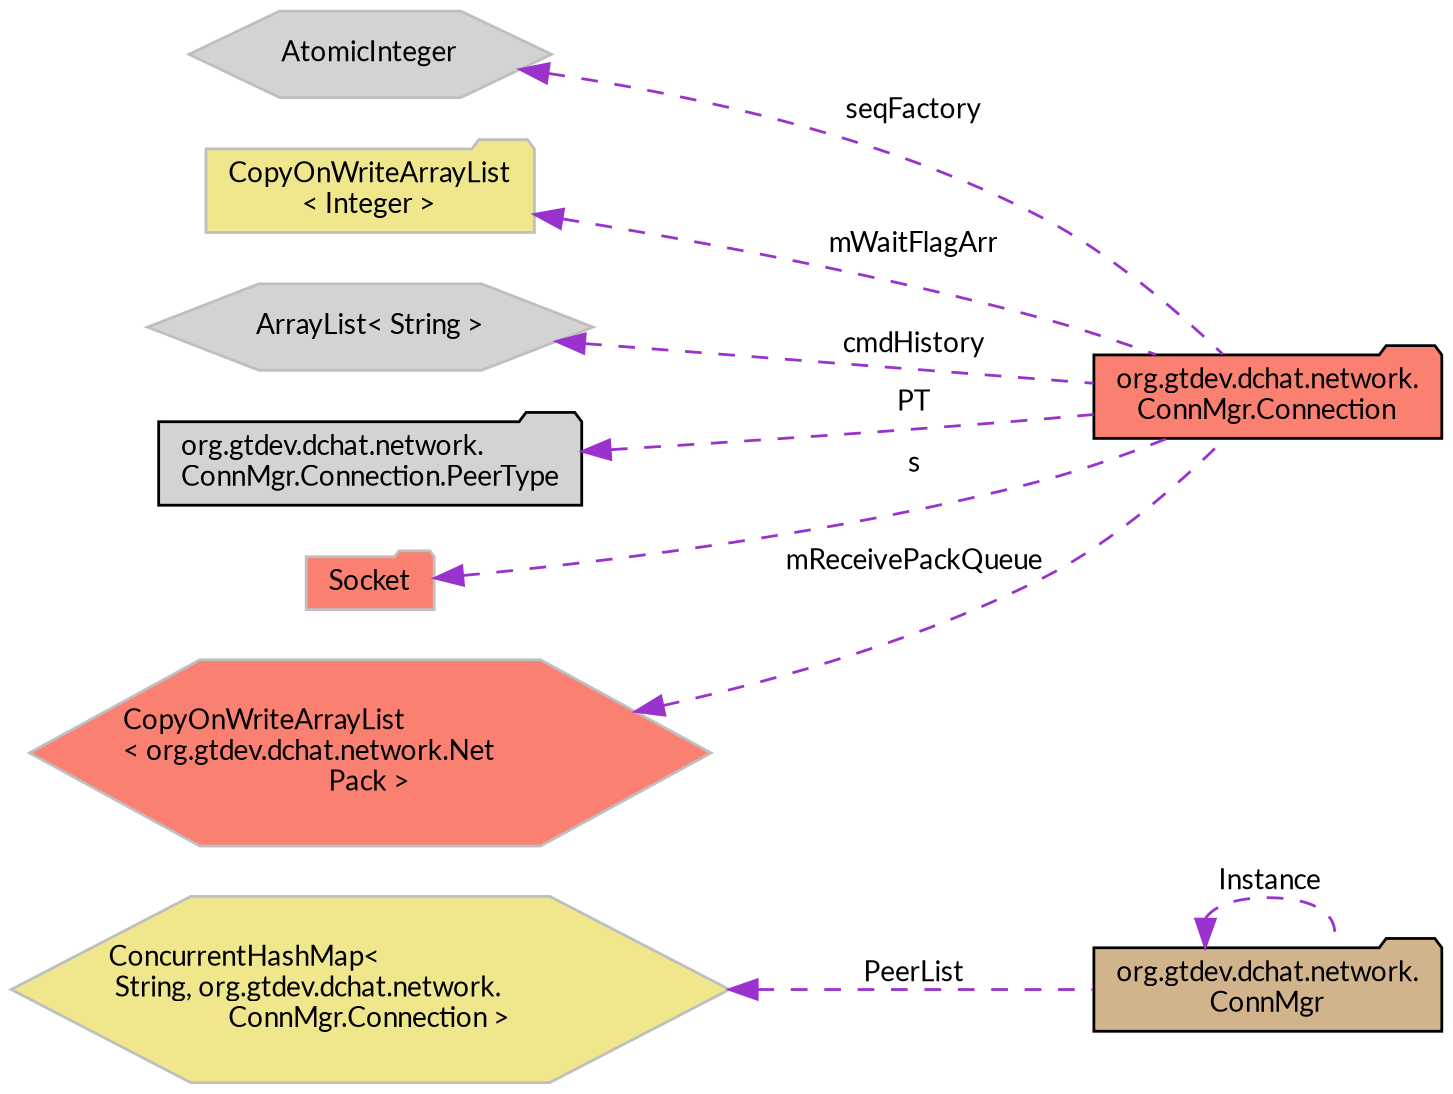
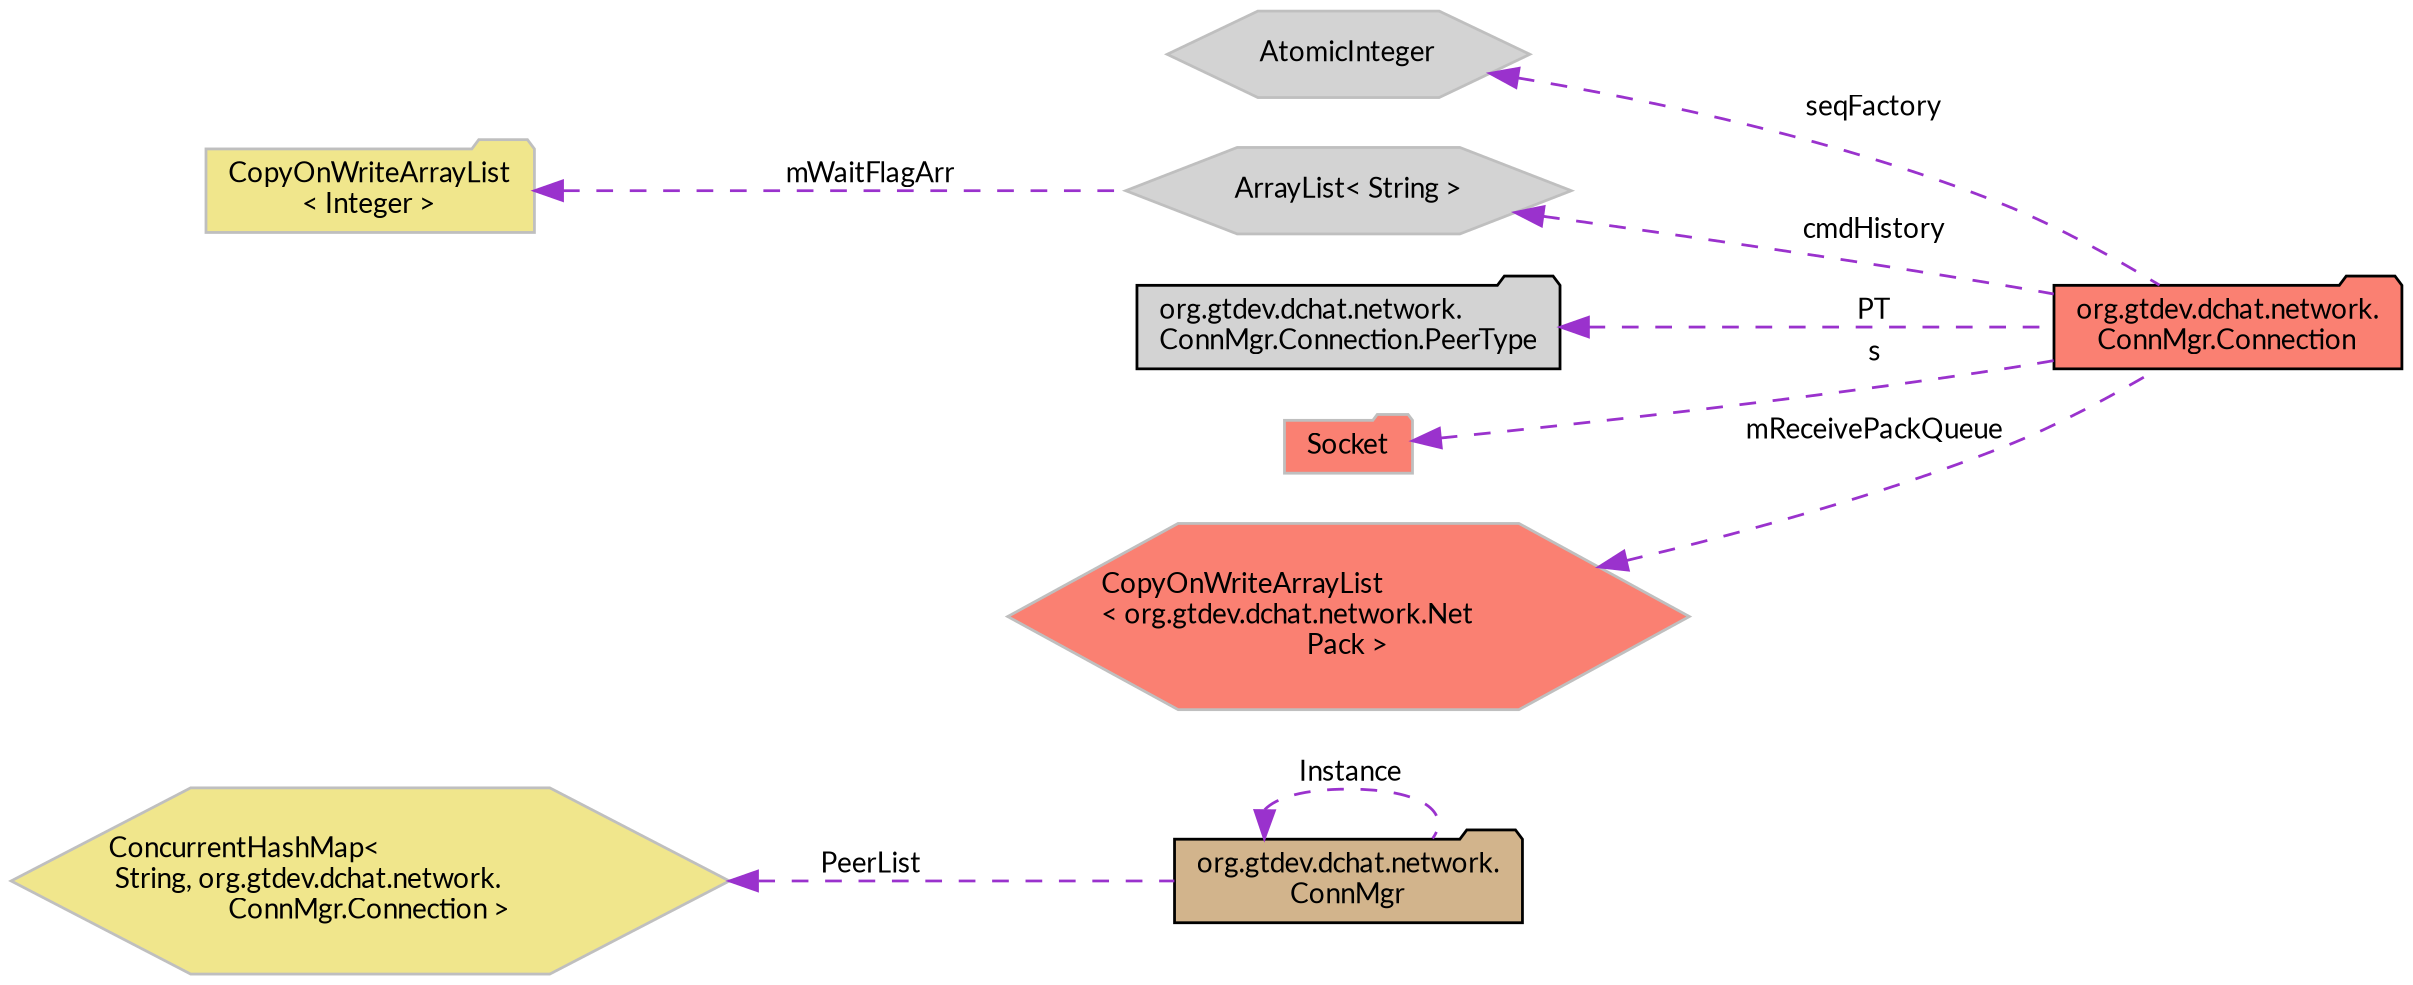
(862, 275) -> (844, 191)
